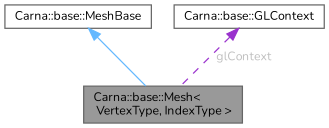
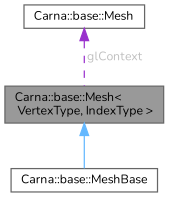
(249, 17) -> (84, 17)
(122, 62) -> (84, 152)
